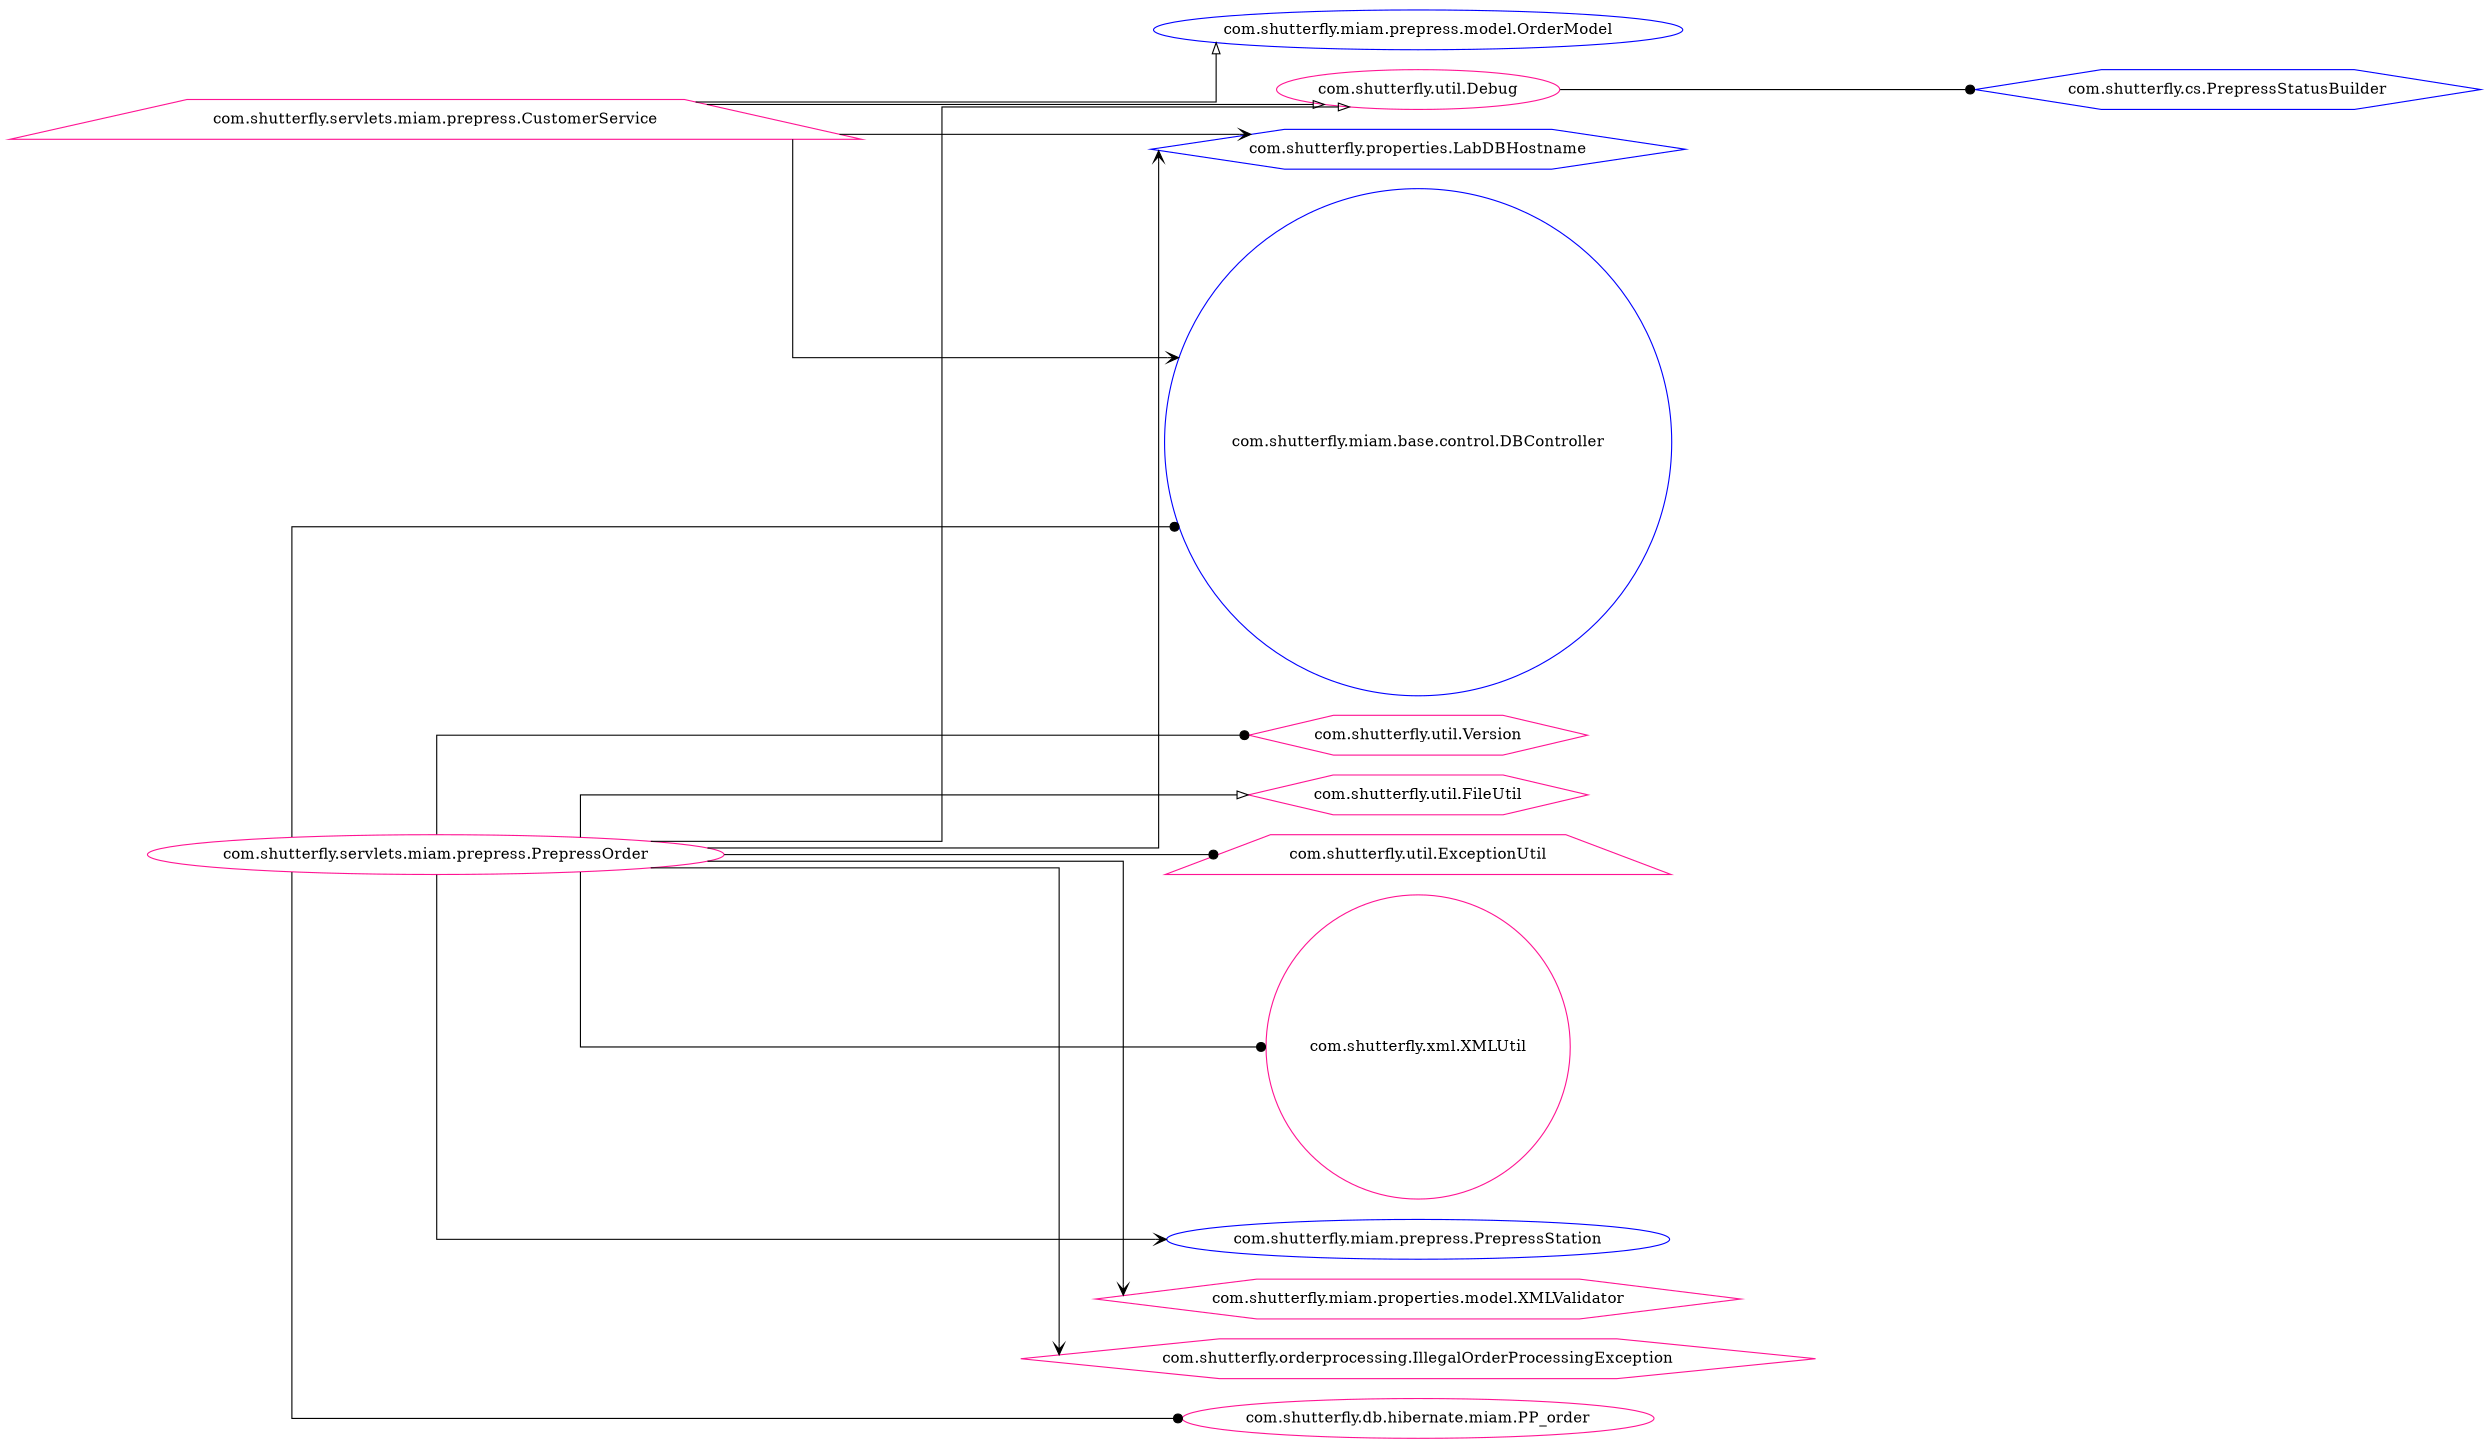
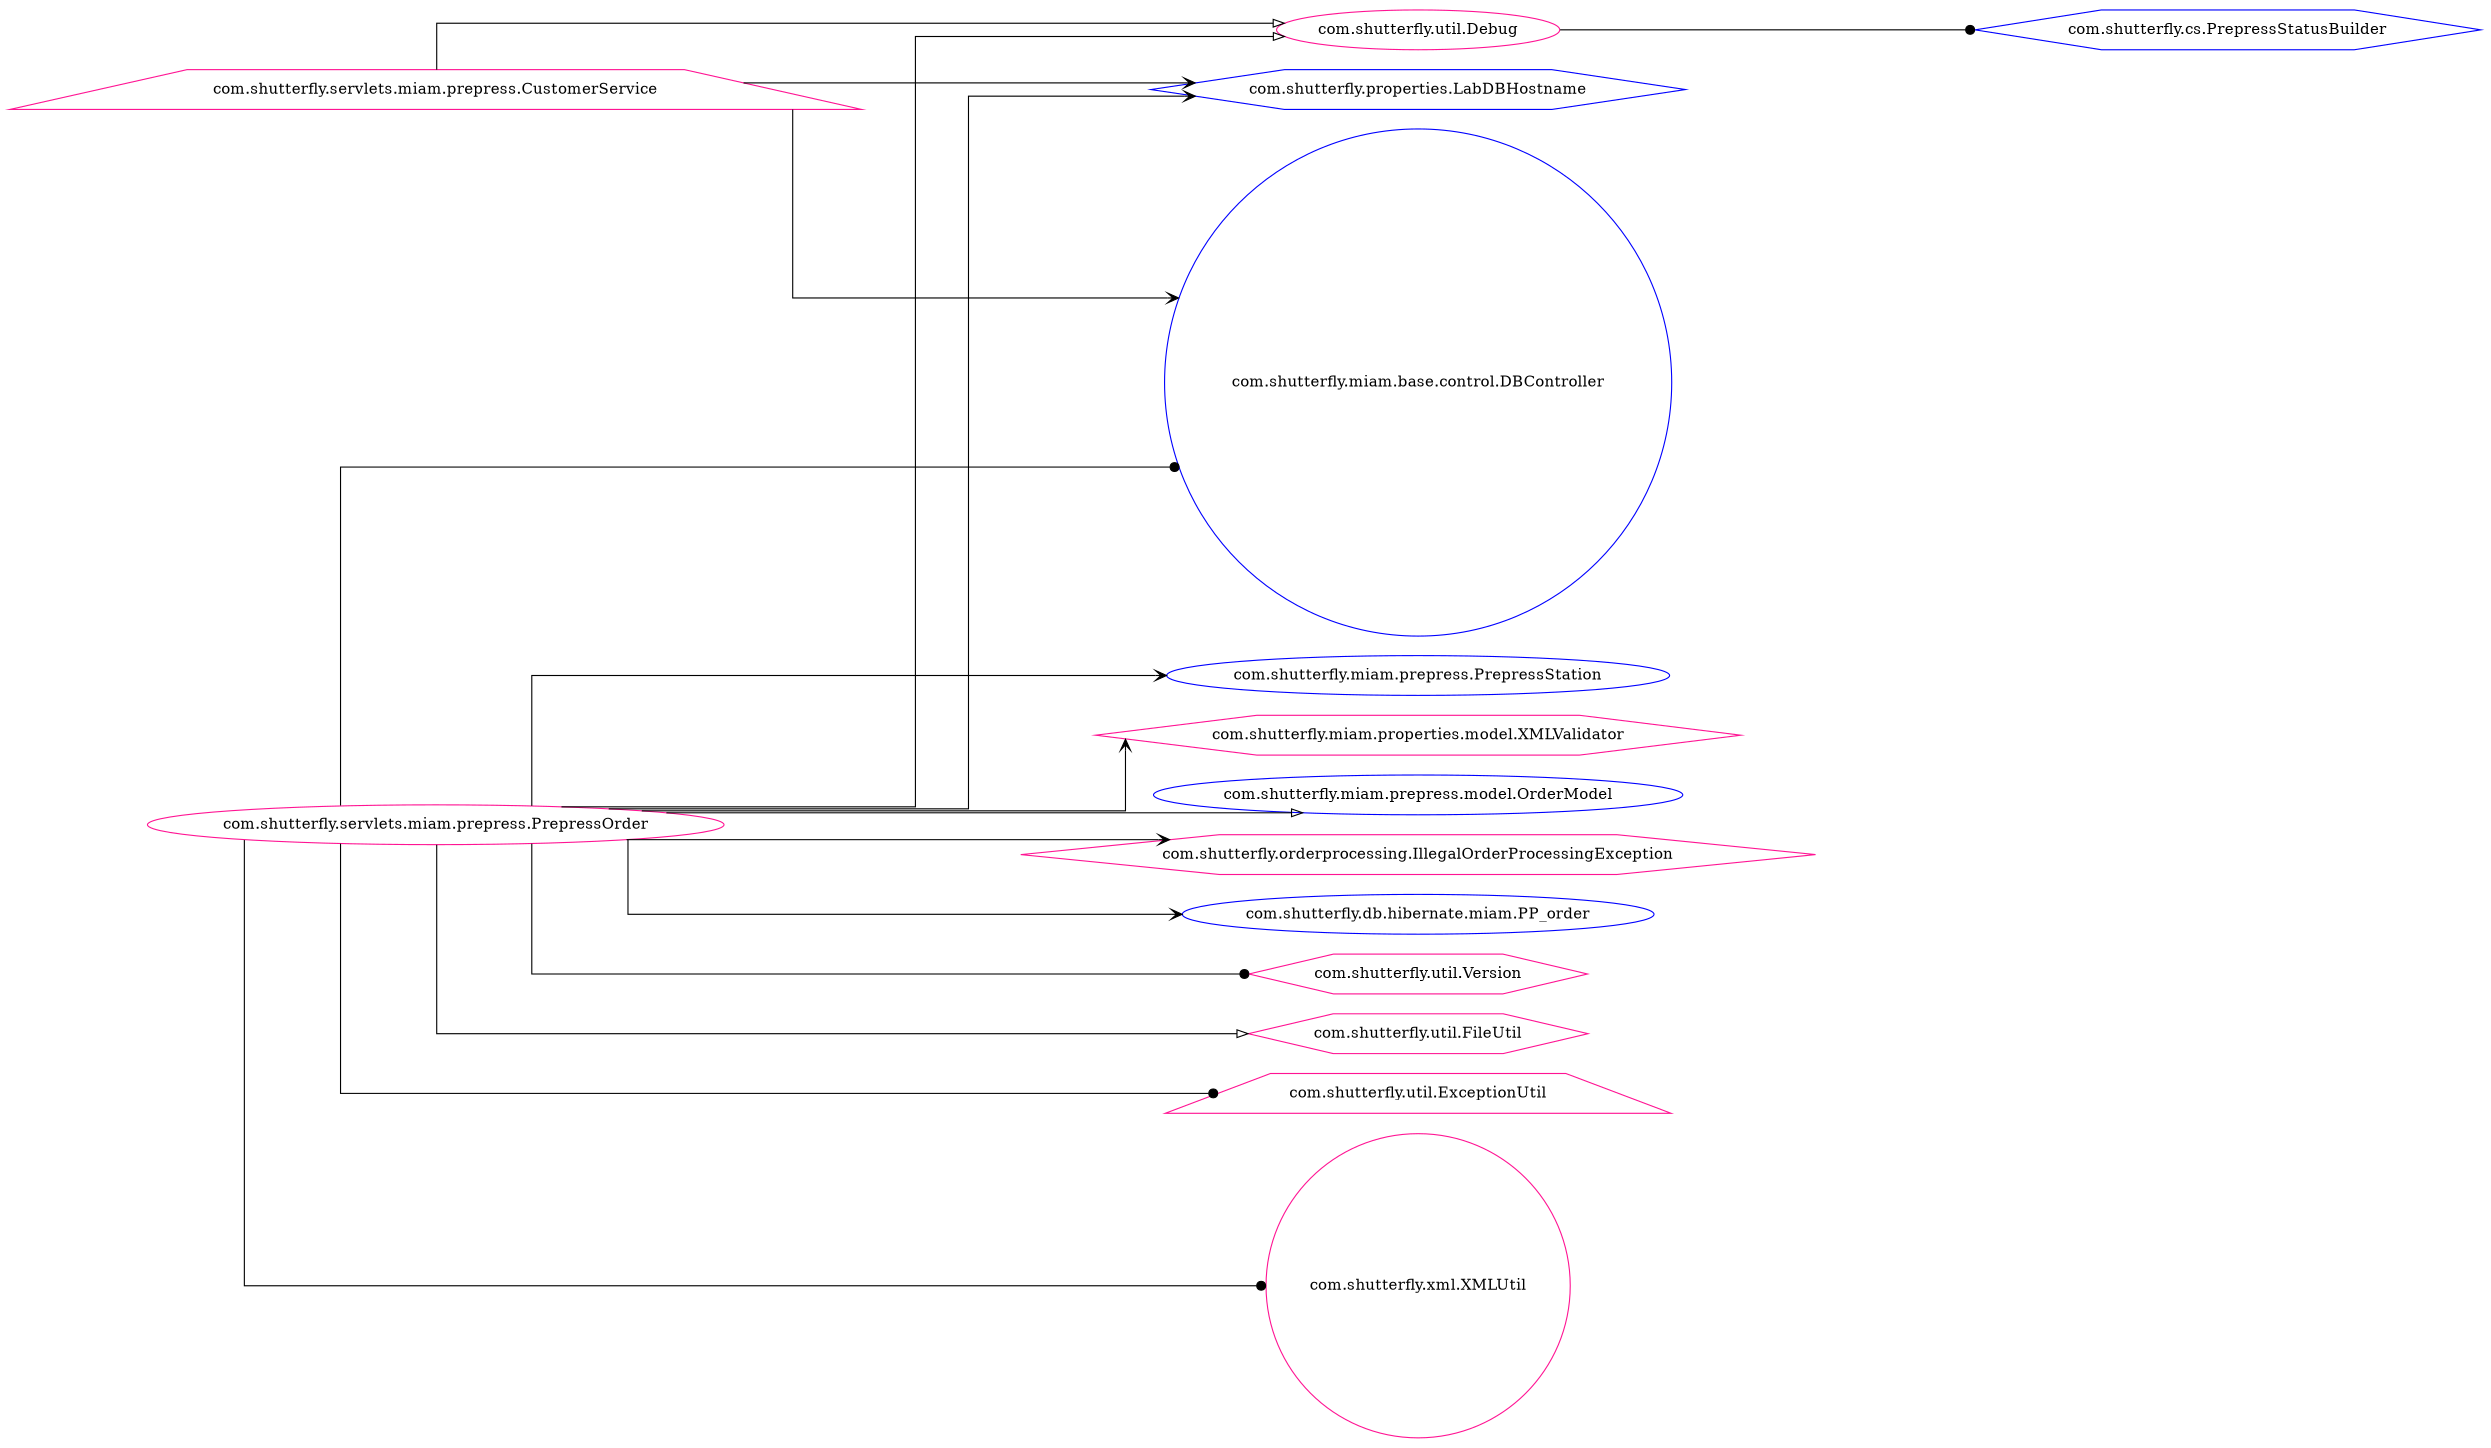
(980, 102) -> (1135, 813)
(460, 1418) -> (862, 914)
(1418, 1418) -> (1418, 914)
